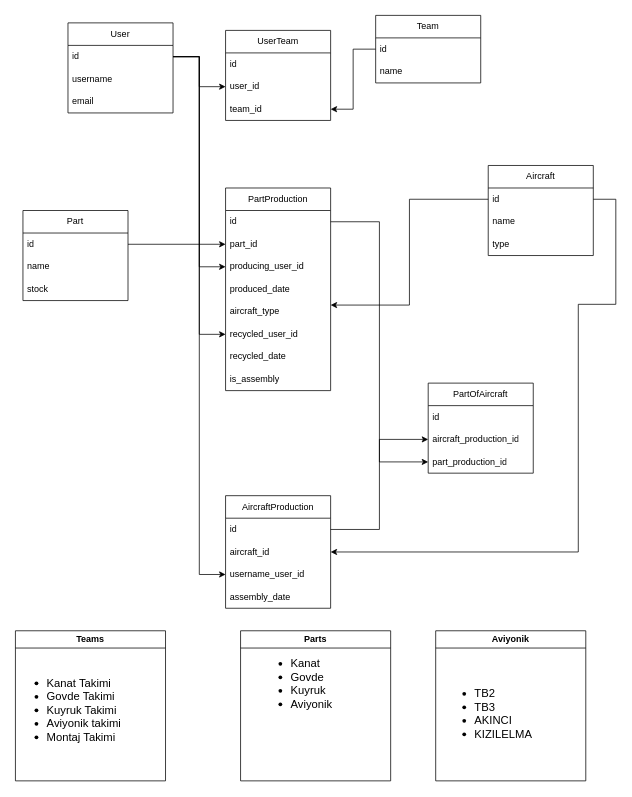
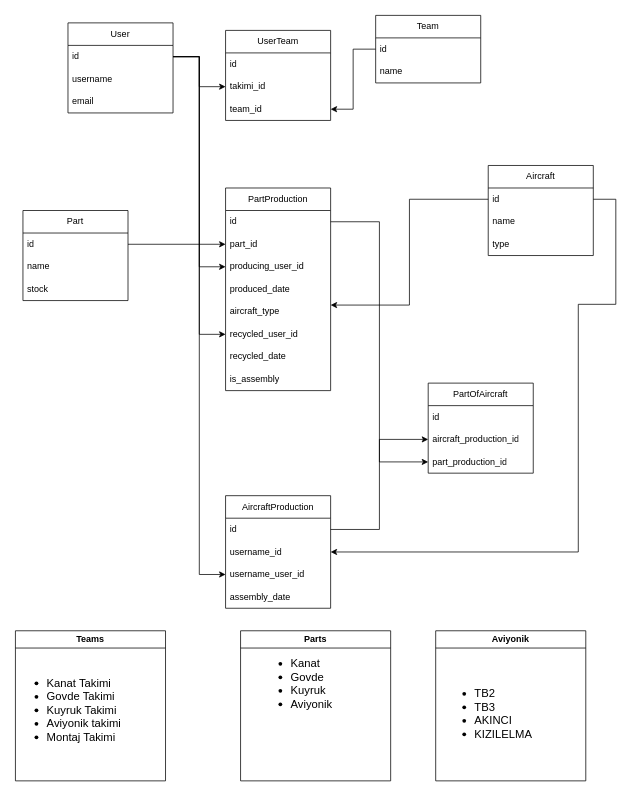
(246, 87) -> (249, 87)
(255, 552) -> (256, 552)
